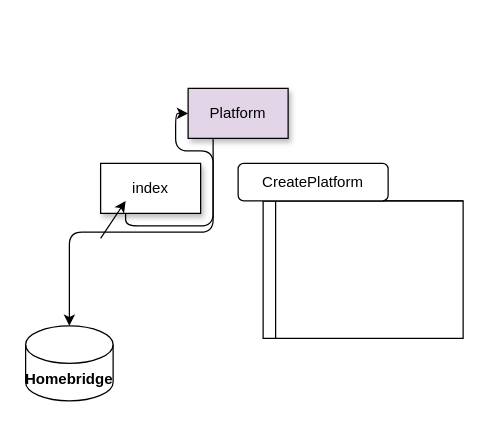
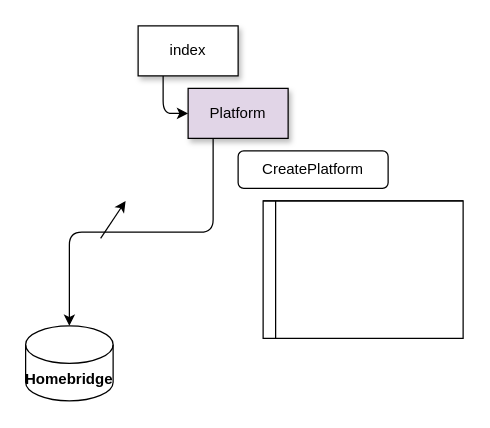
(313, 182) -> (313, 169)
(151, 188) -> (188, 51)
